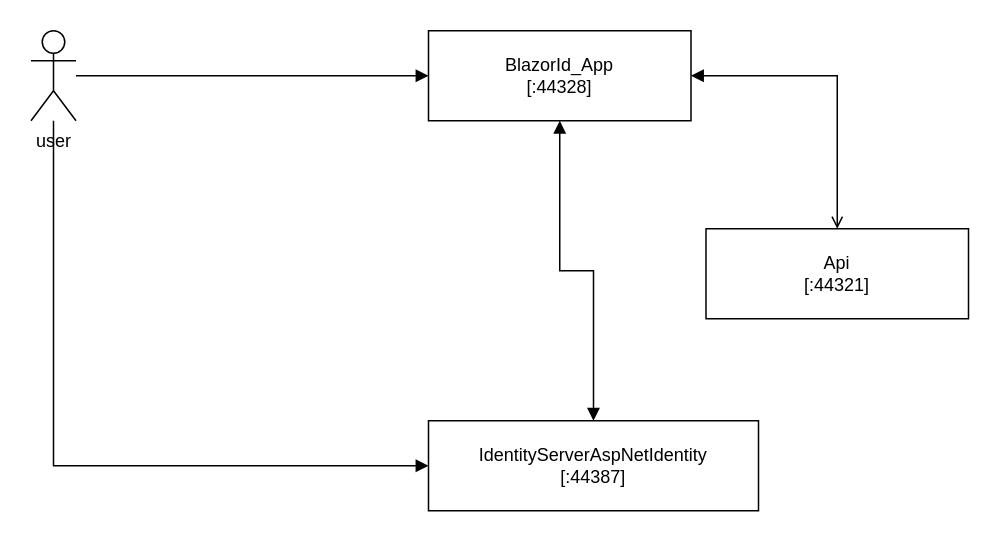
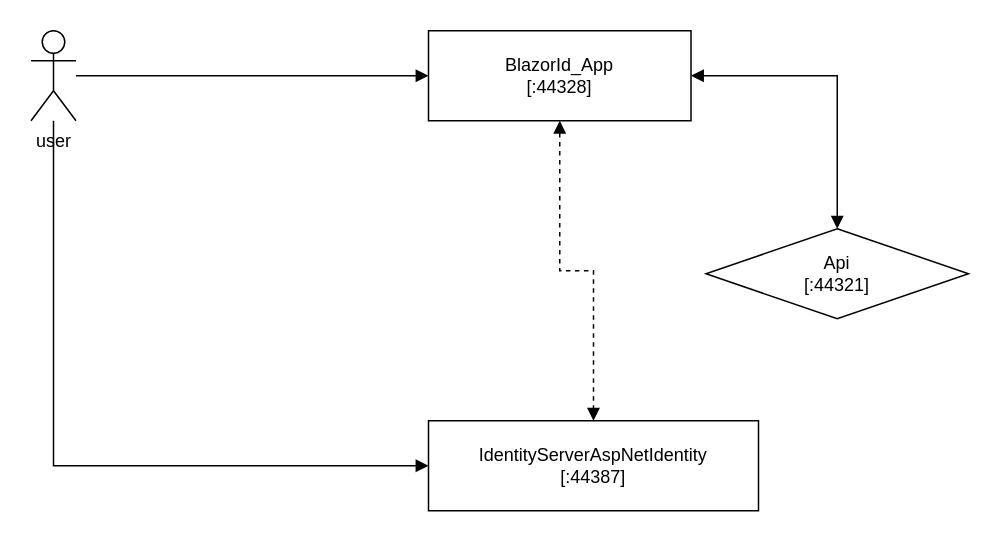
(837, 219) -> (837, 215)
(576, 271) -> (576, 271)
(837, 274) -> (837, 274)
